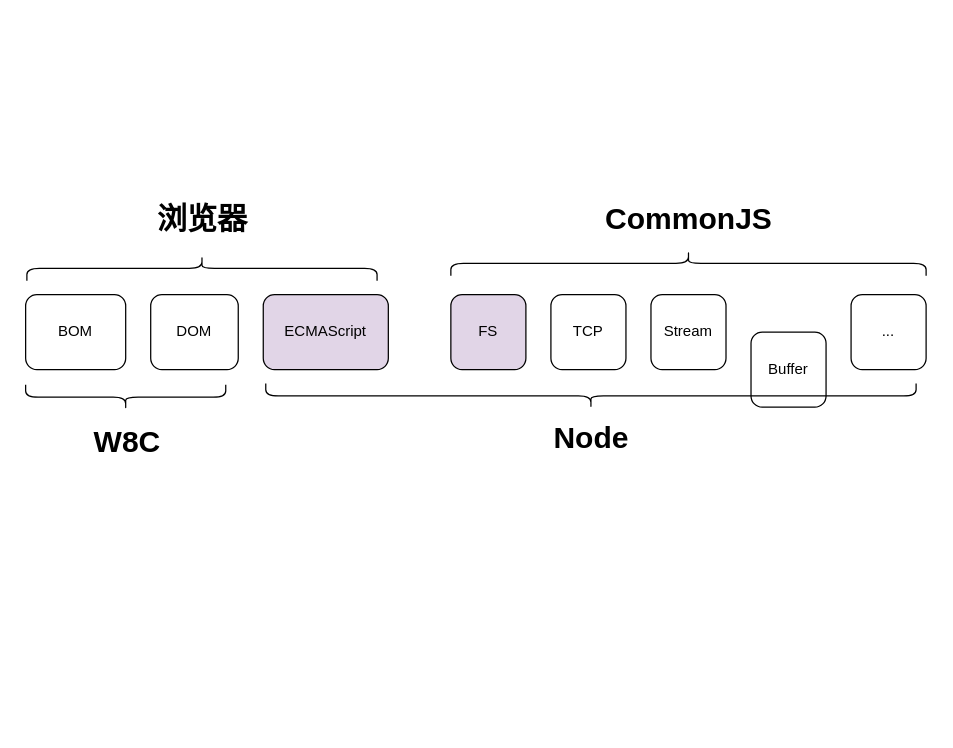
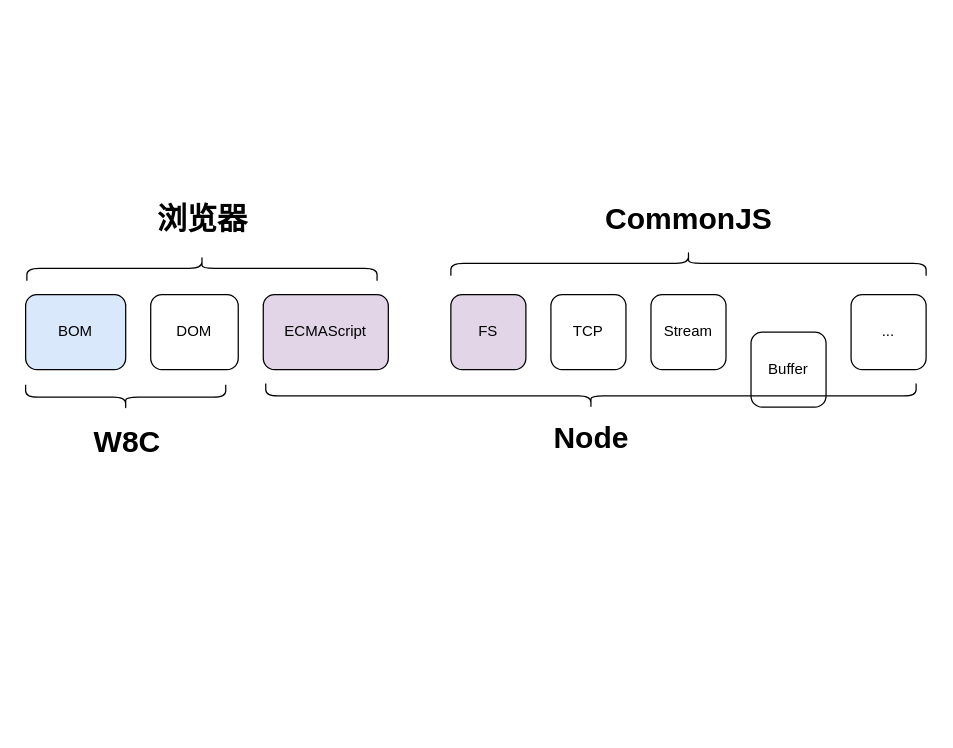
(76, 332) -> (76, 332)
